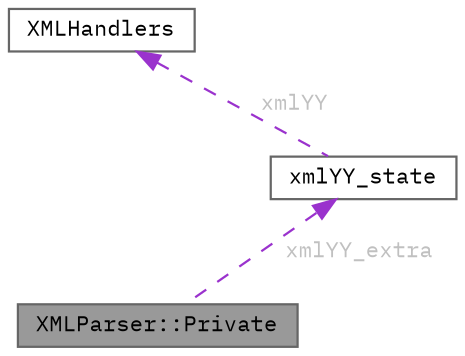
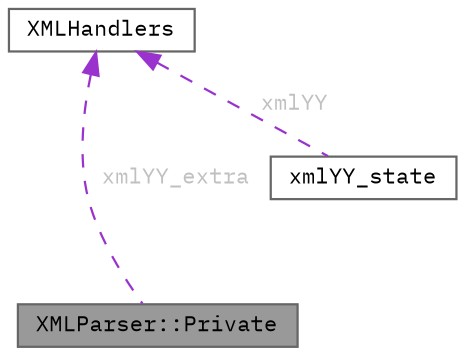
(251, 258) -> (88, 195)
